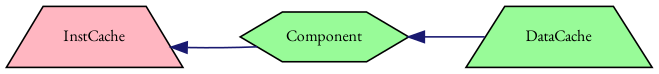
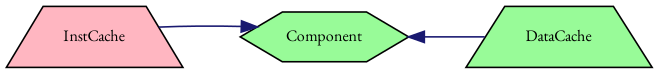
(222, 48) -> (200, 26)
